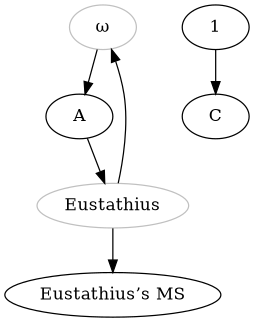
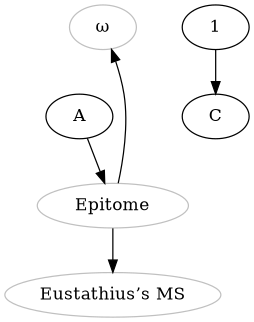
(93, 66) -> none
(113, 206) -> (113, 206)
(113, 295) -> (113, 295)
